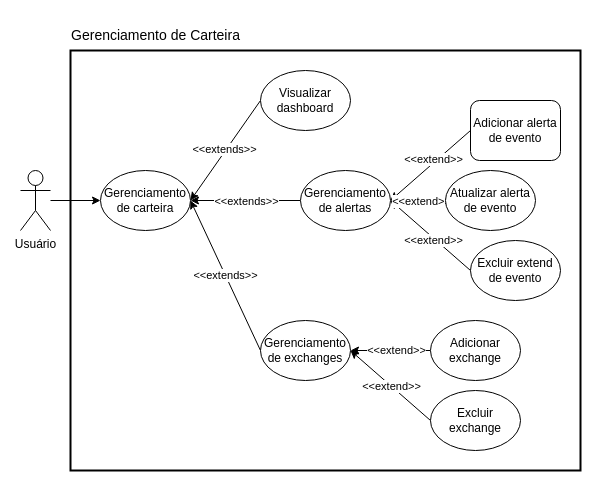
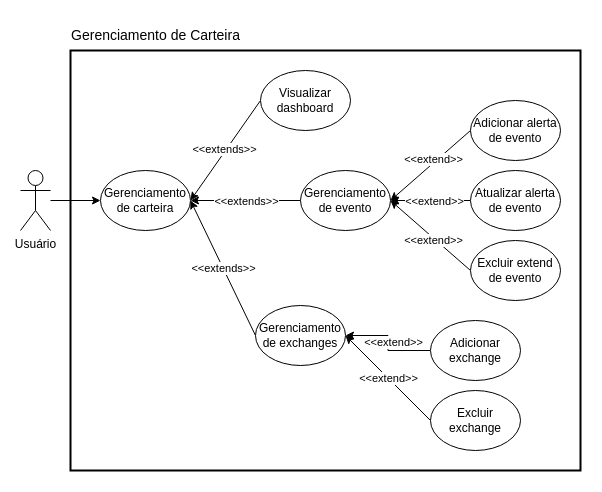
(516, 131) -> (516, 131)
(346, 201) -> (346, 201)
(491, 201) -> (516, 201)
(306, 351) -> (301, 336)
